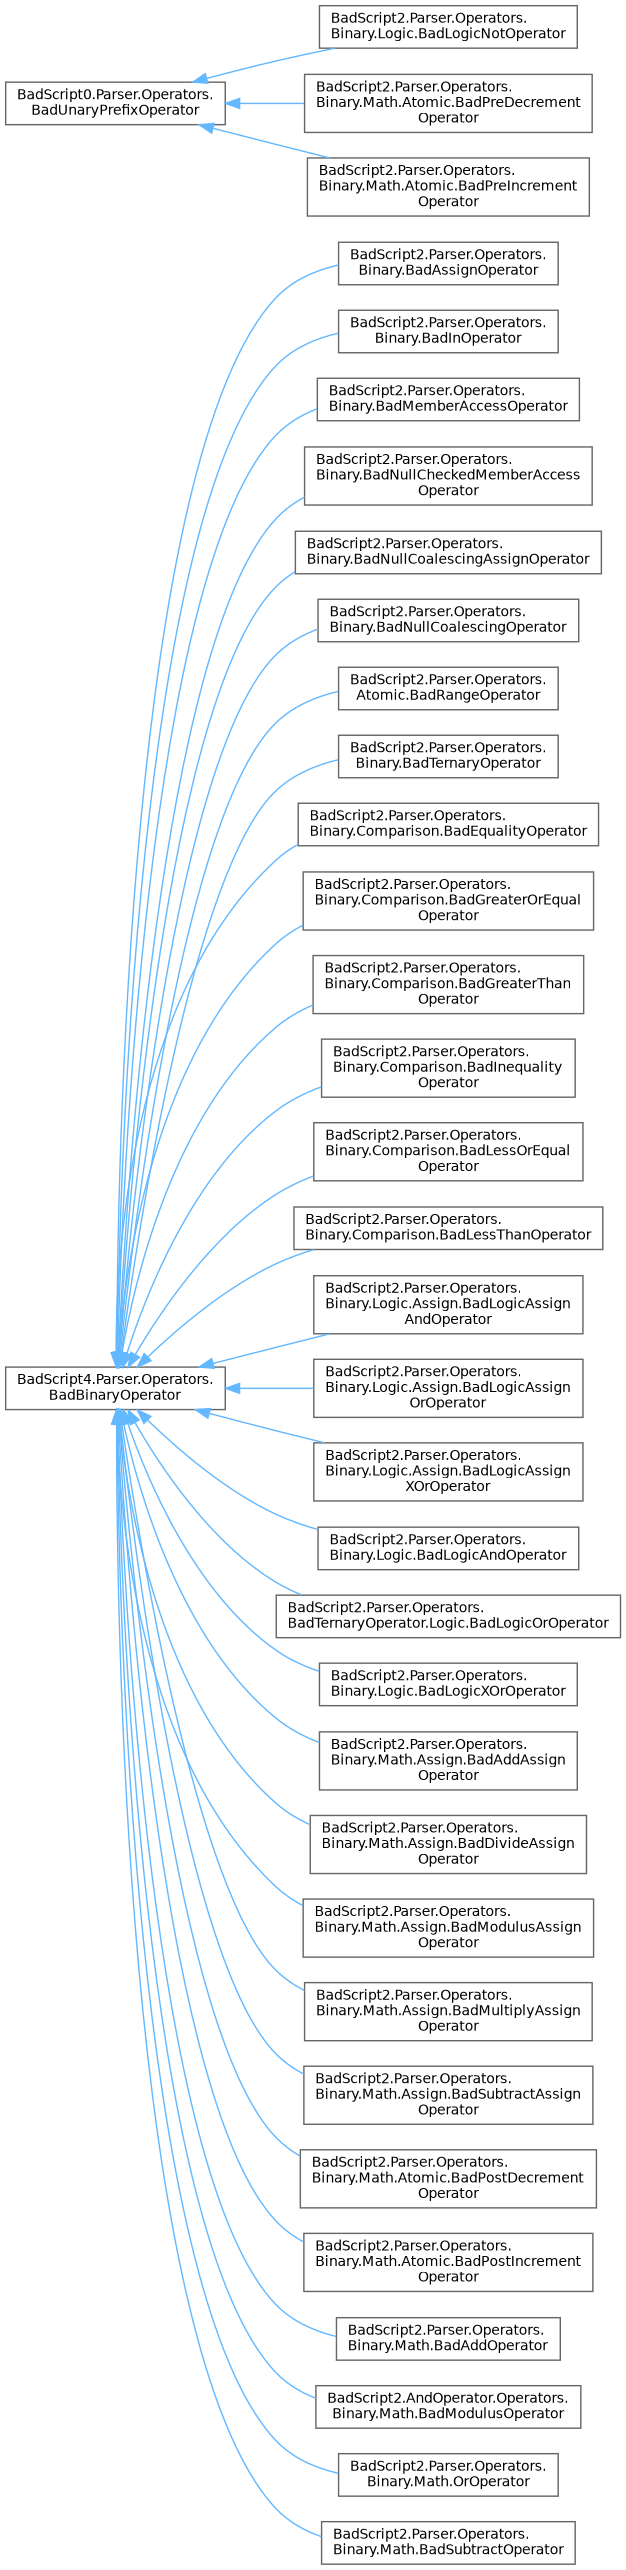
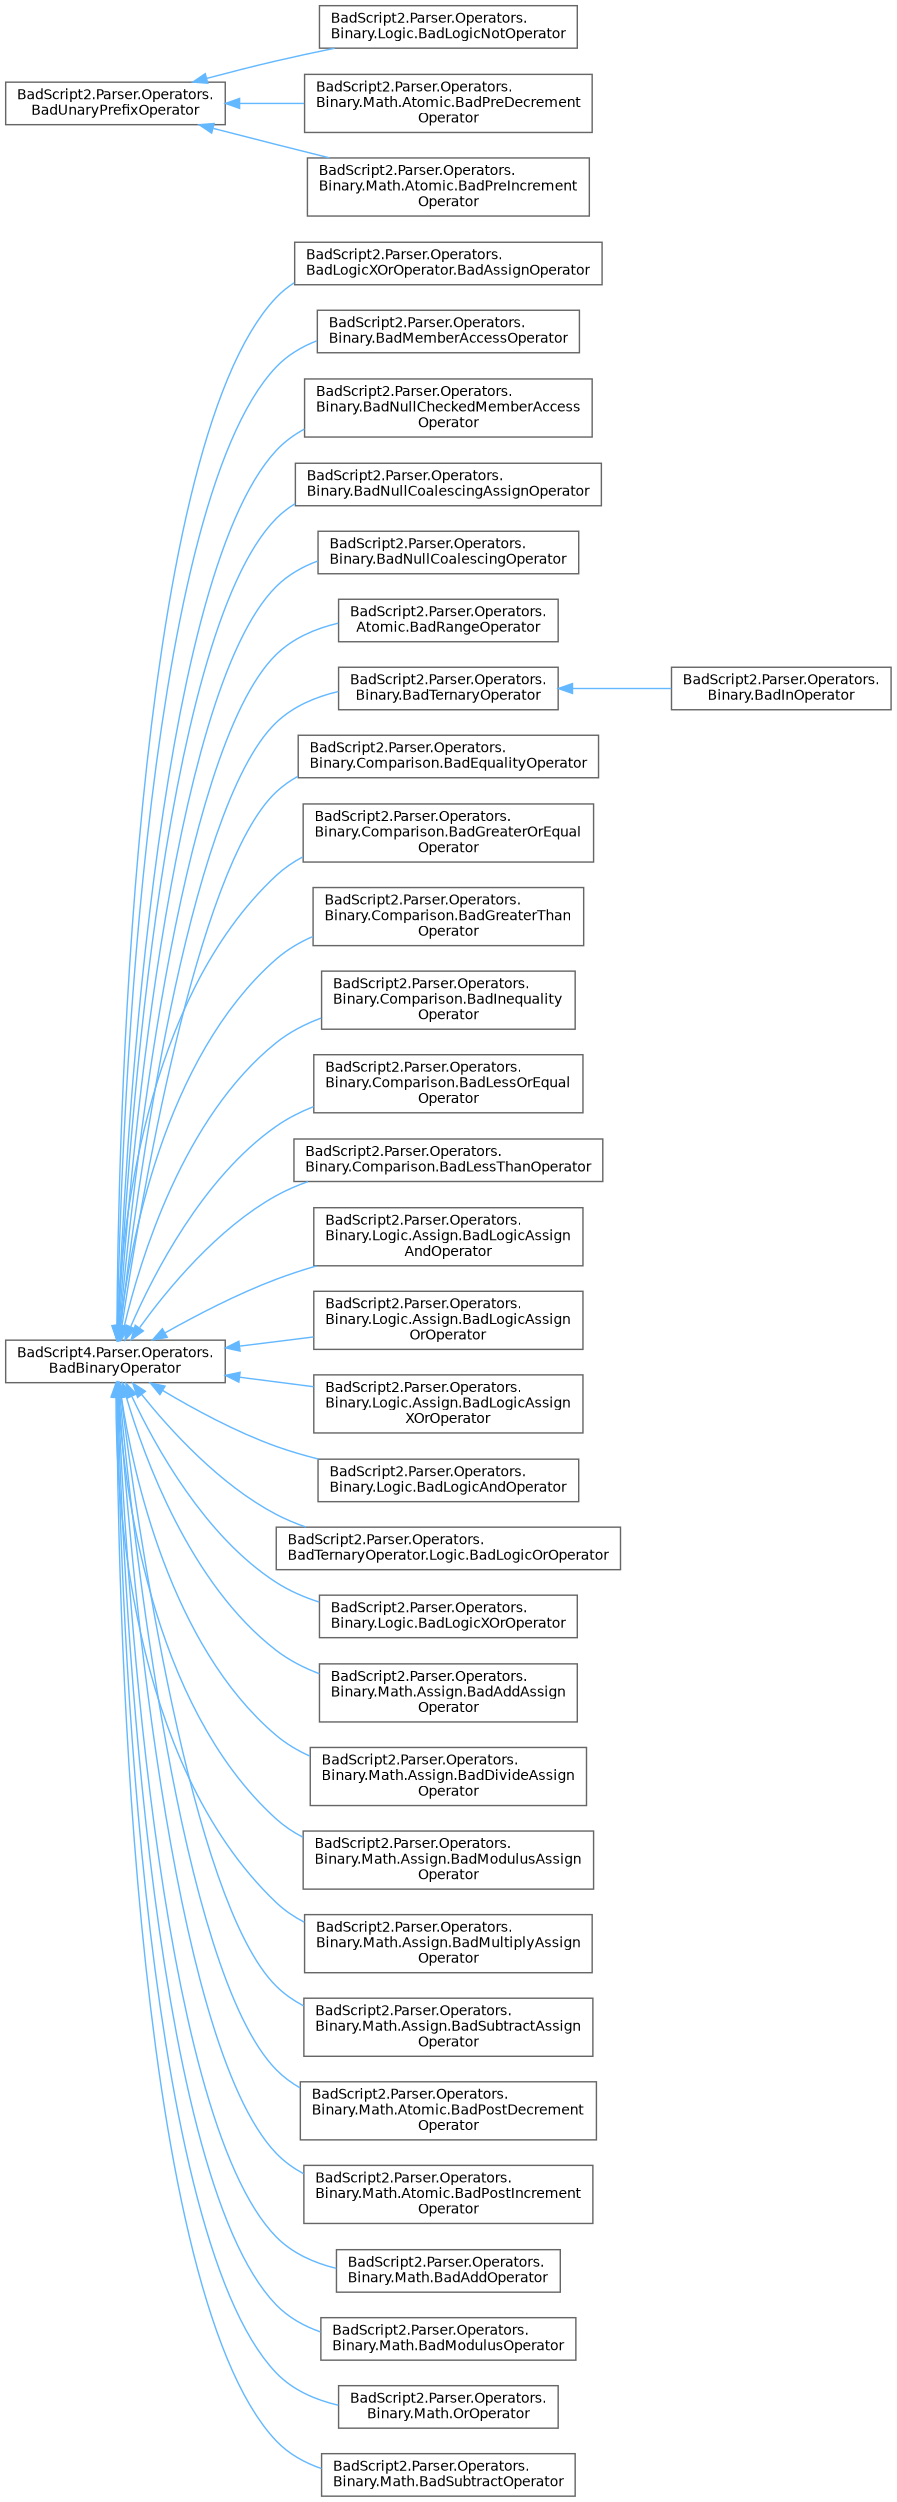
(115, 103) -> (115, 103)
(448, 264) -> (448, 264)
(154, 786) -> (622, 688)
(448, 2407) -> (448, 2339)
